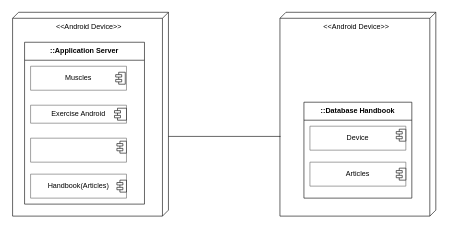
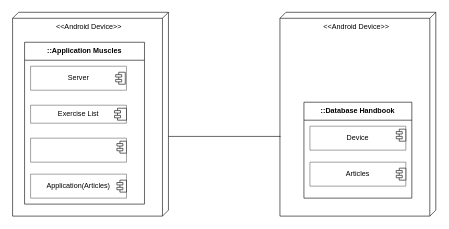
(84, 51) -> (84, 51)
(78, 78) -> (78, 78)
(78, 114) -> (78, 114)
(78, 186) -> (78, 186)
